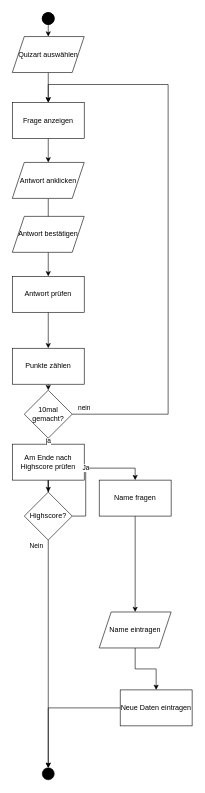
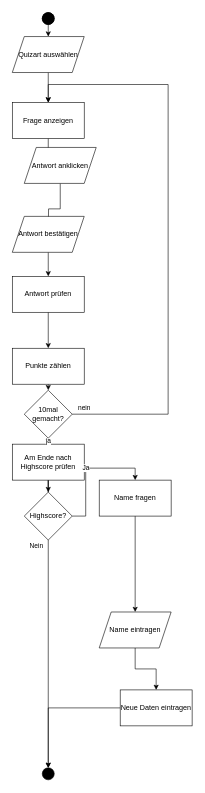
(48, 180) -> (60, 165)
